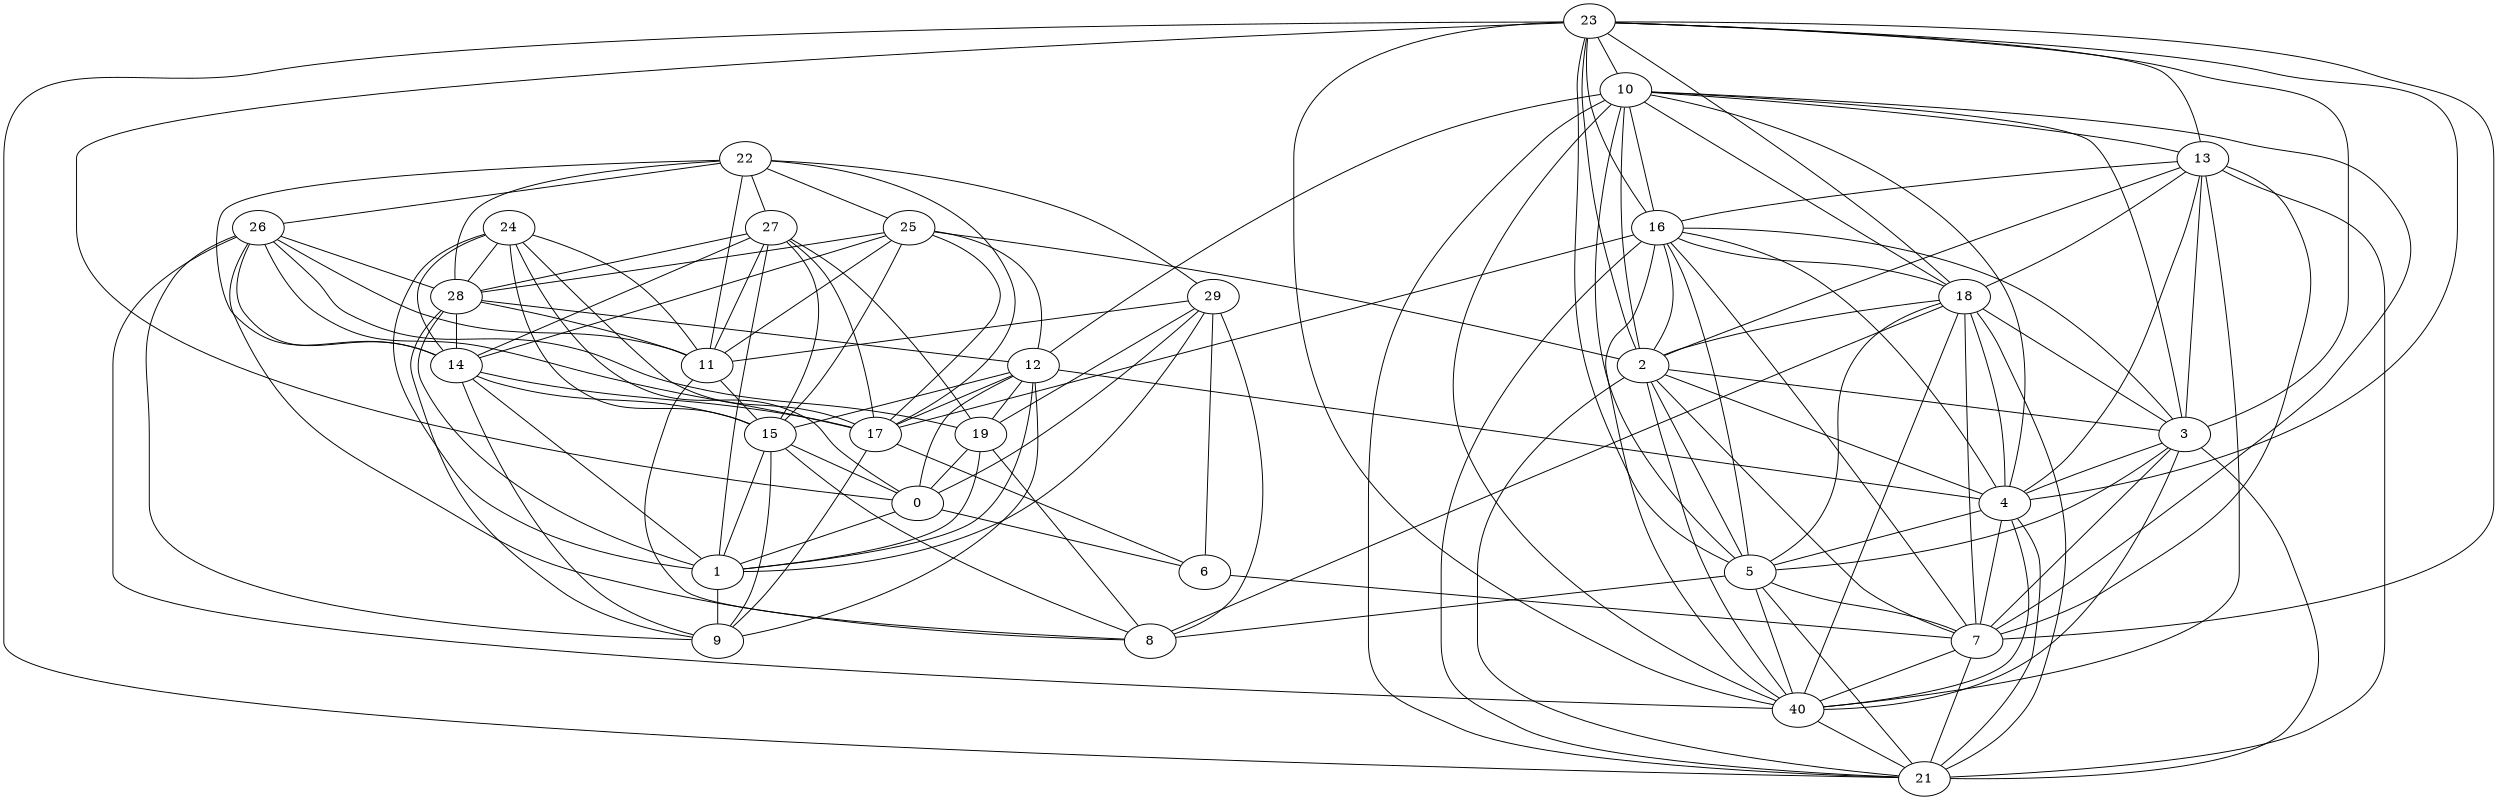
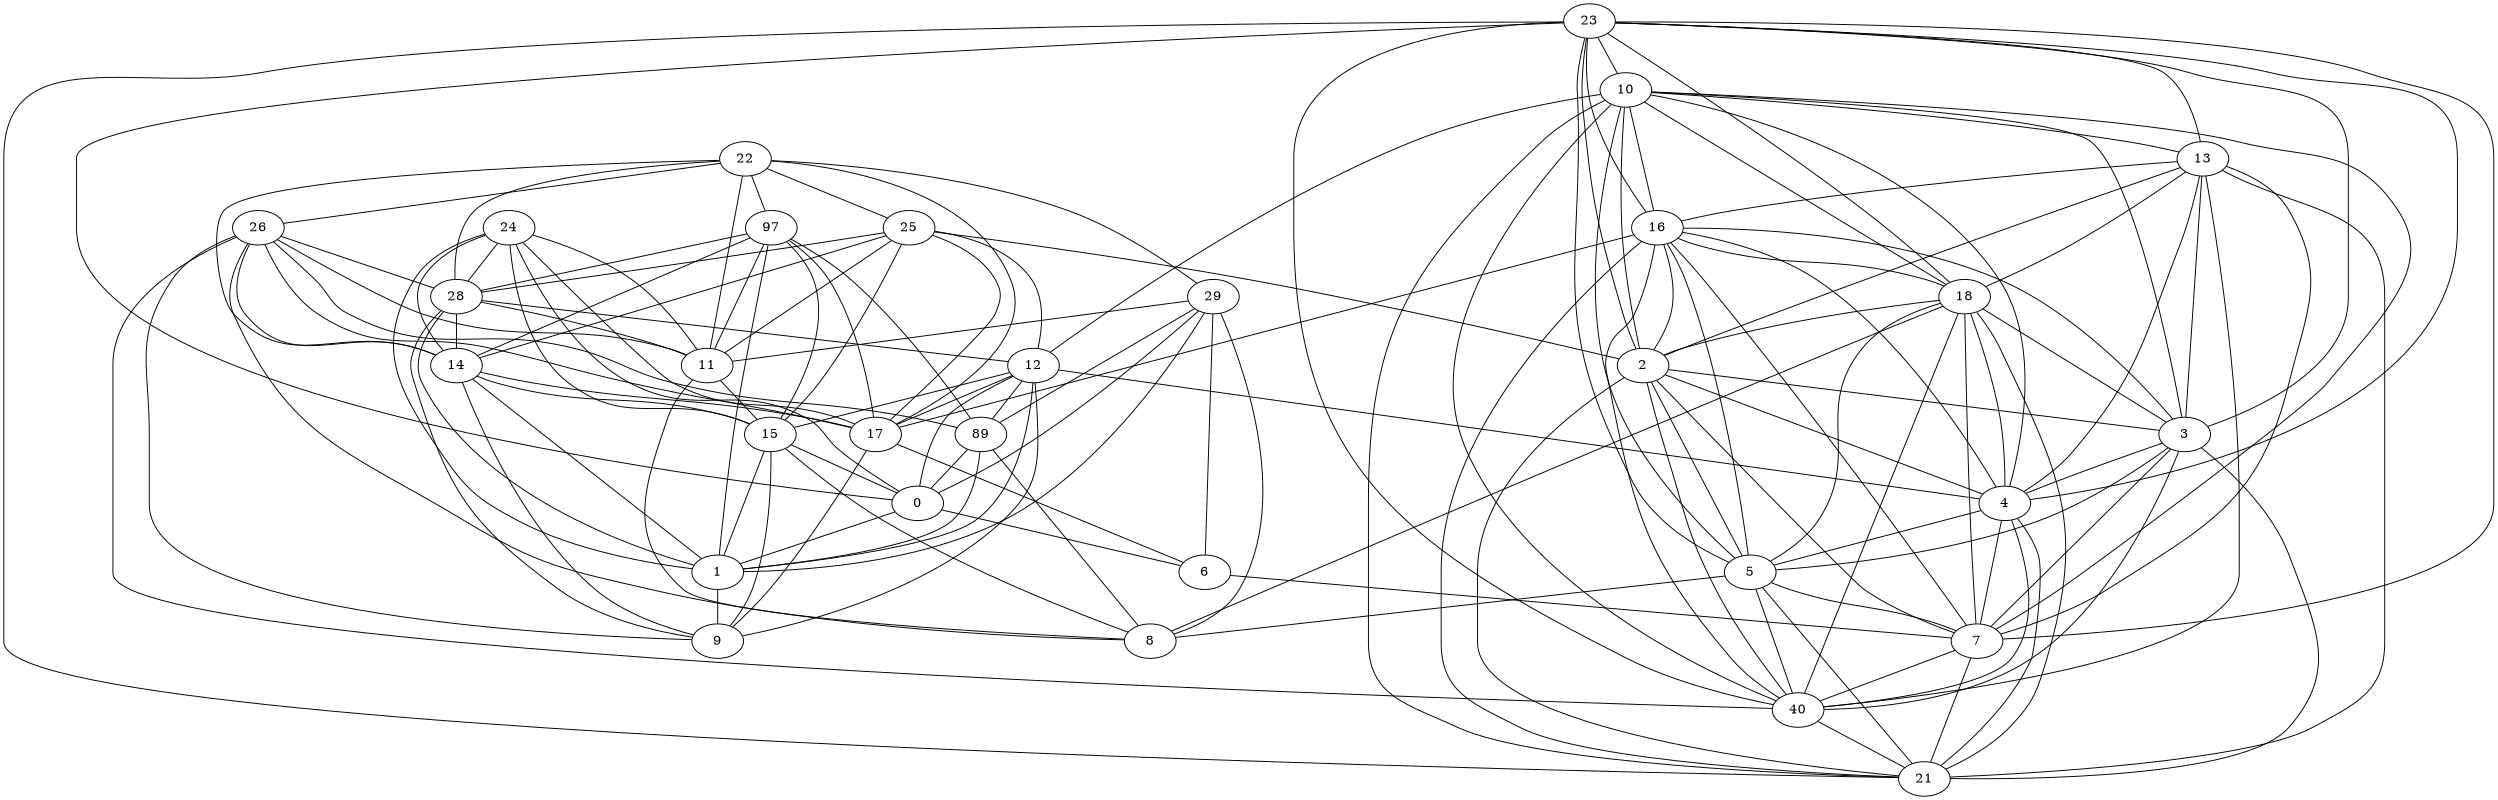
(771, 228) -> (771, 228)
(981, 434) -> (981, 434)
